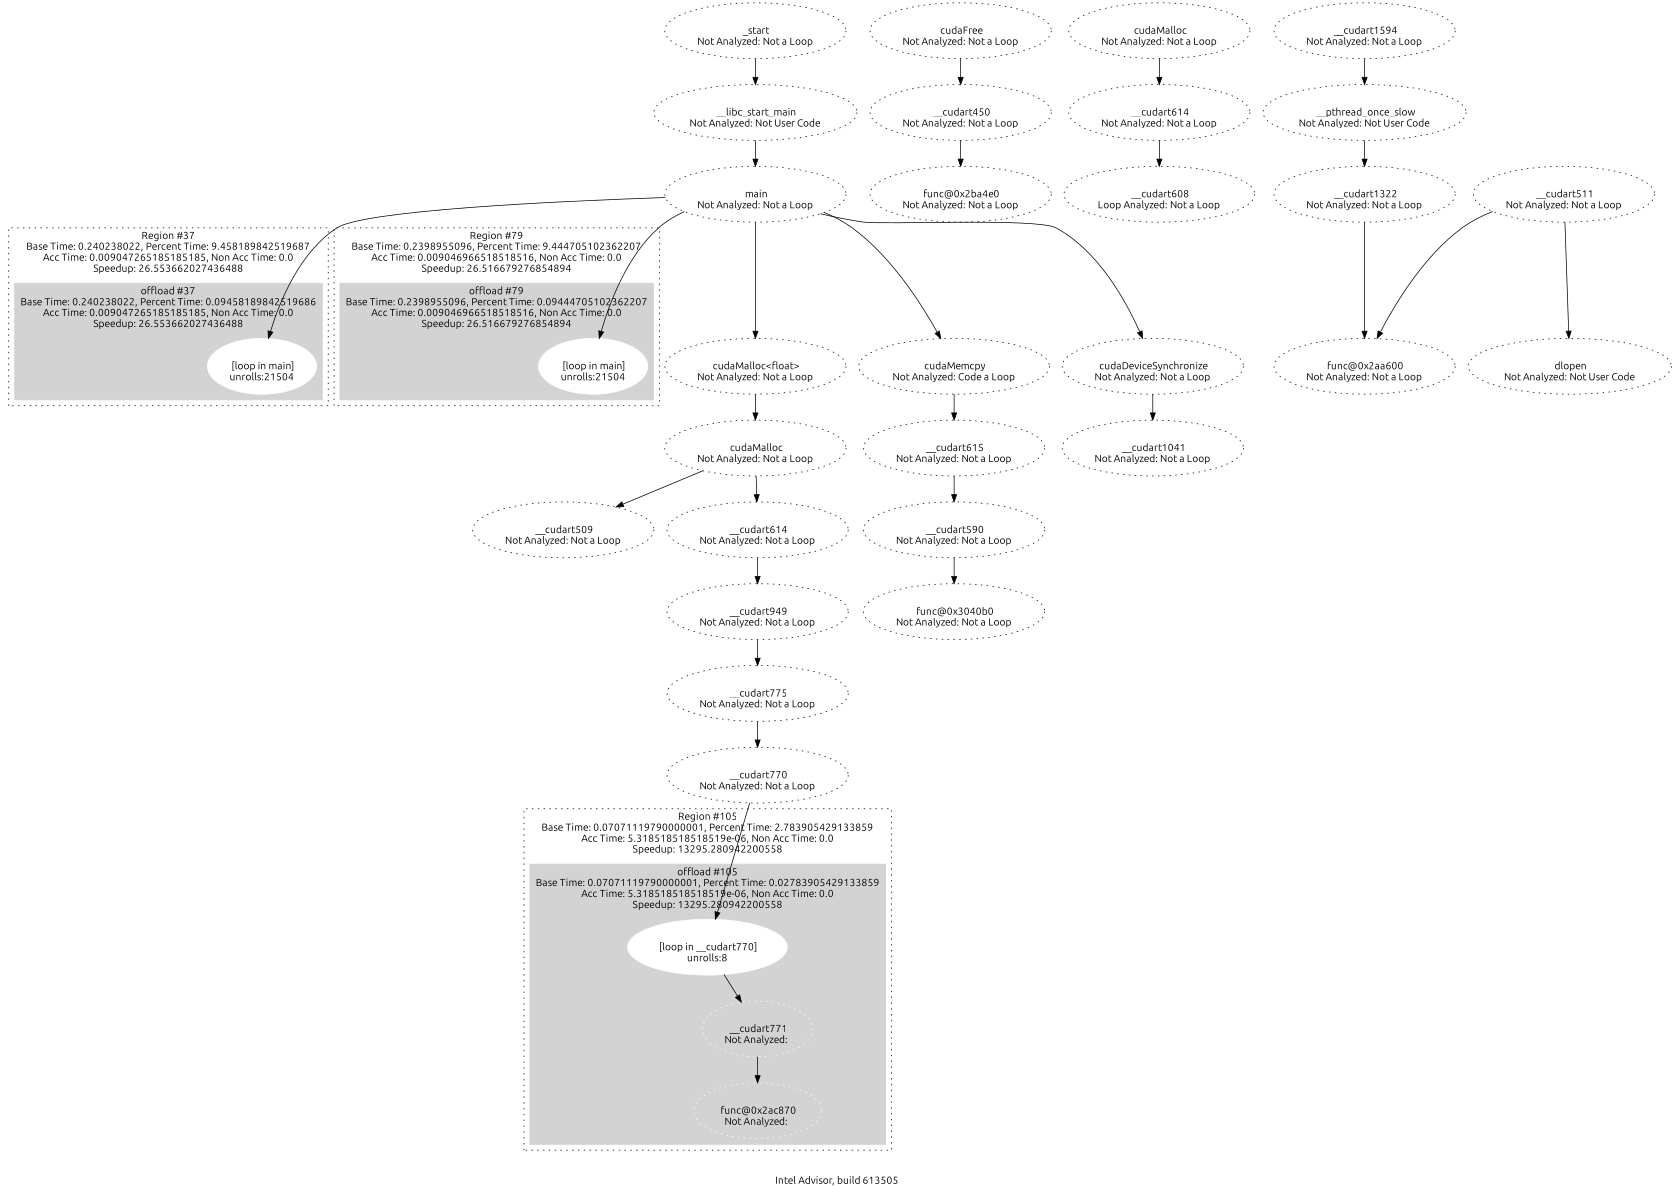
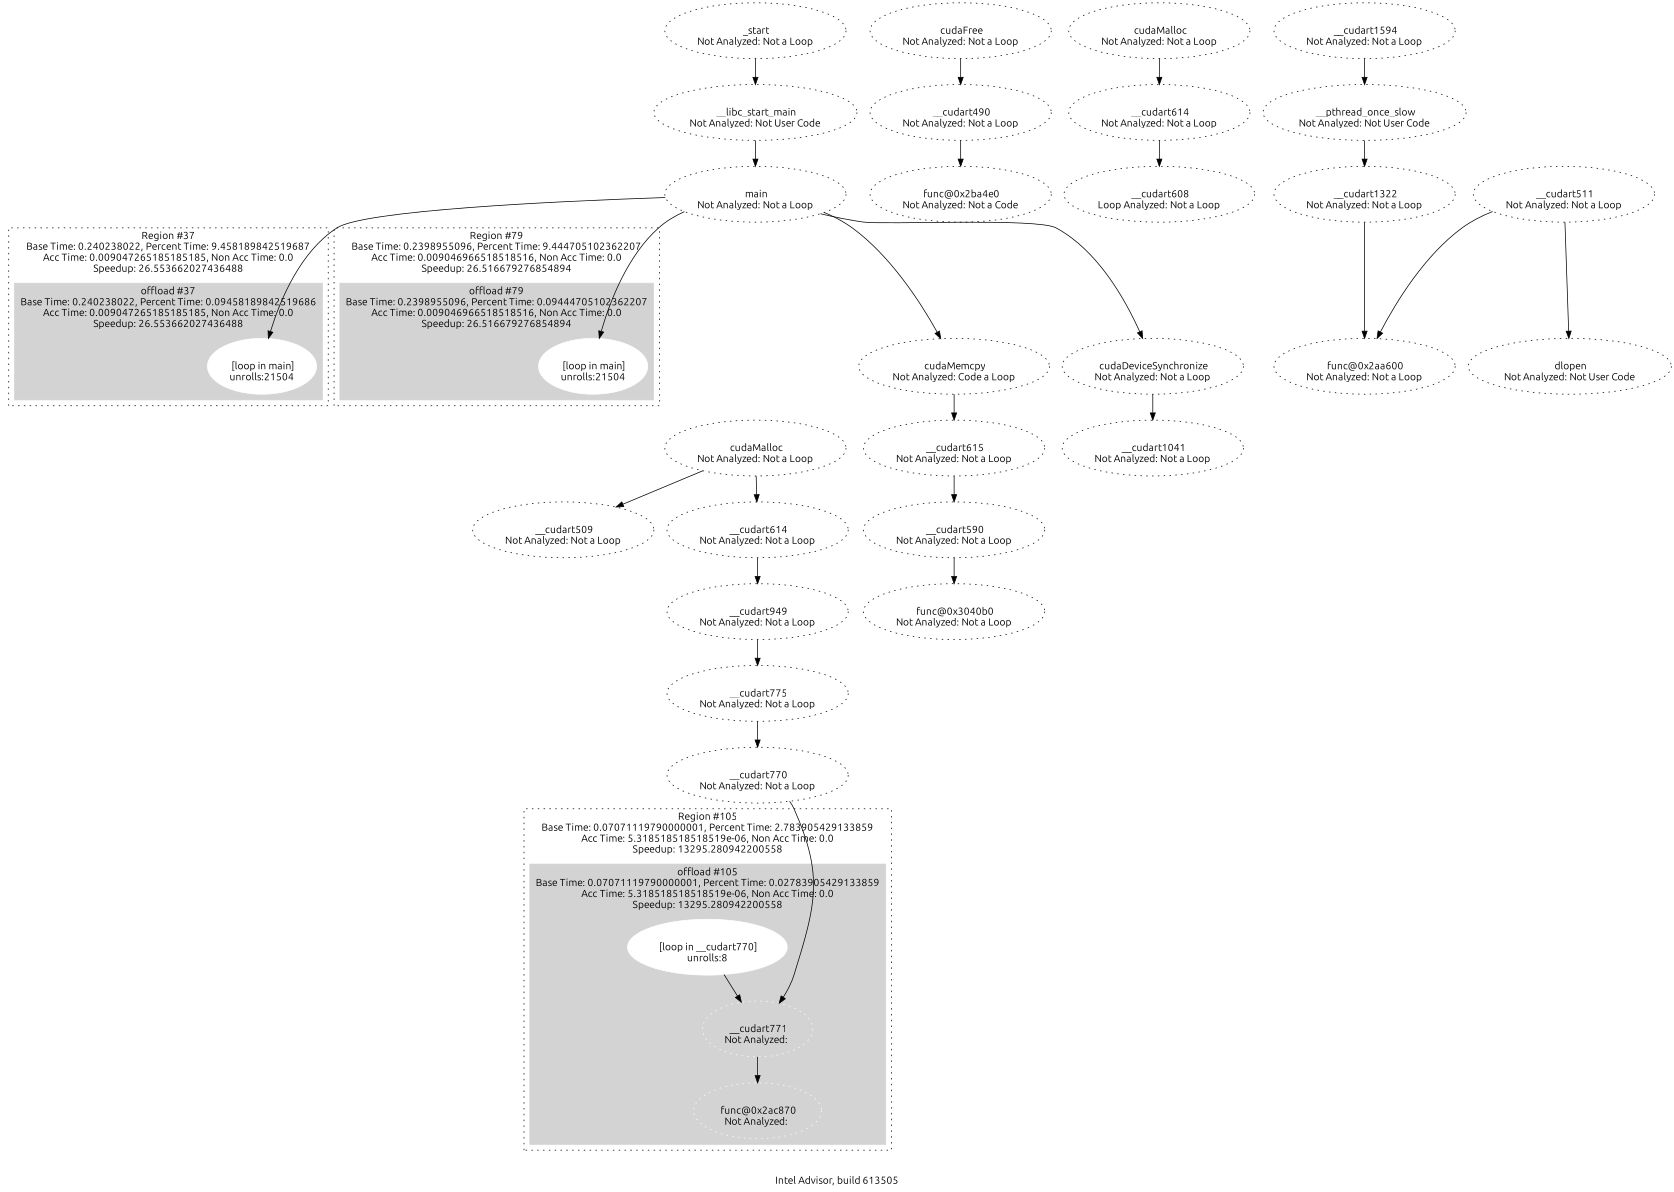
(961, 112) -> (961, 112)
(961, 194) -> (961, 194)
(755, 366) -> none
(734, 858) -> (813, 900)
